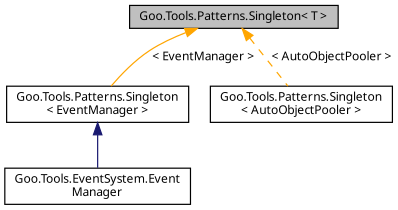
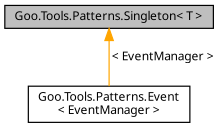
(98, 104) -> (109, 104)
(301, 104) -> none
(98, 186) -> none
